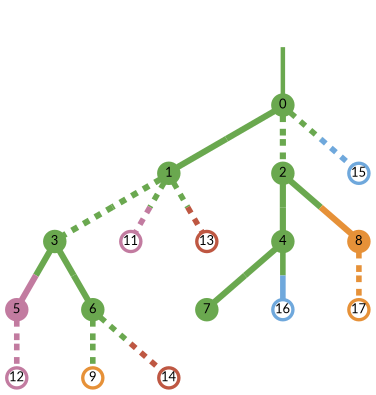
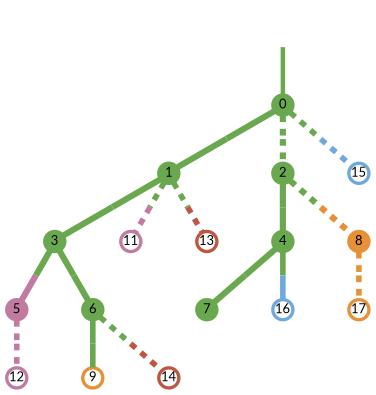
(112, 207) -> (112, 207)
(321, 207) -> (321, 207)
(93, 344) -> (93, 344)
